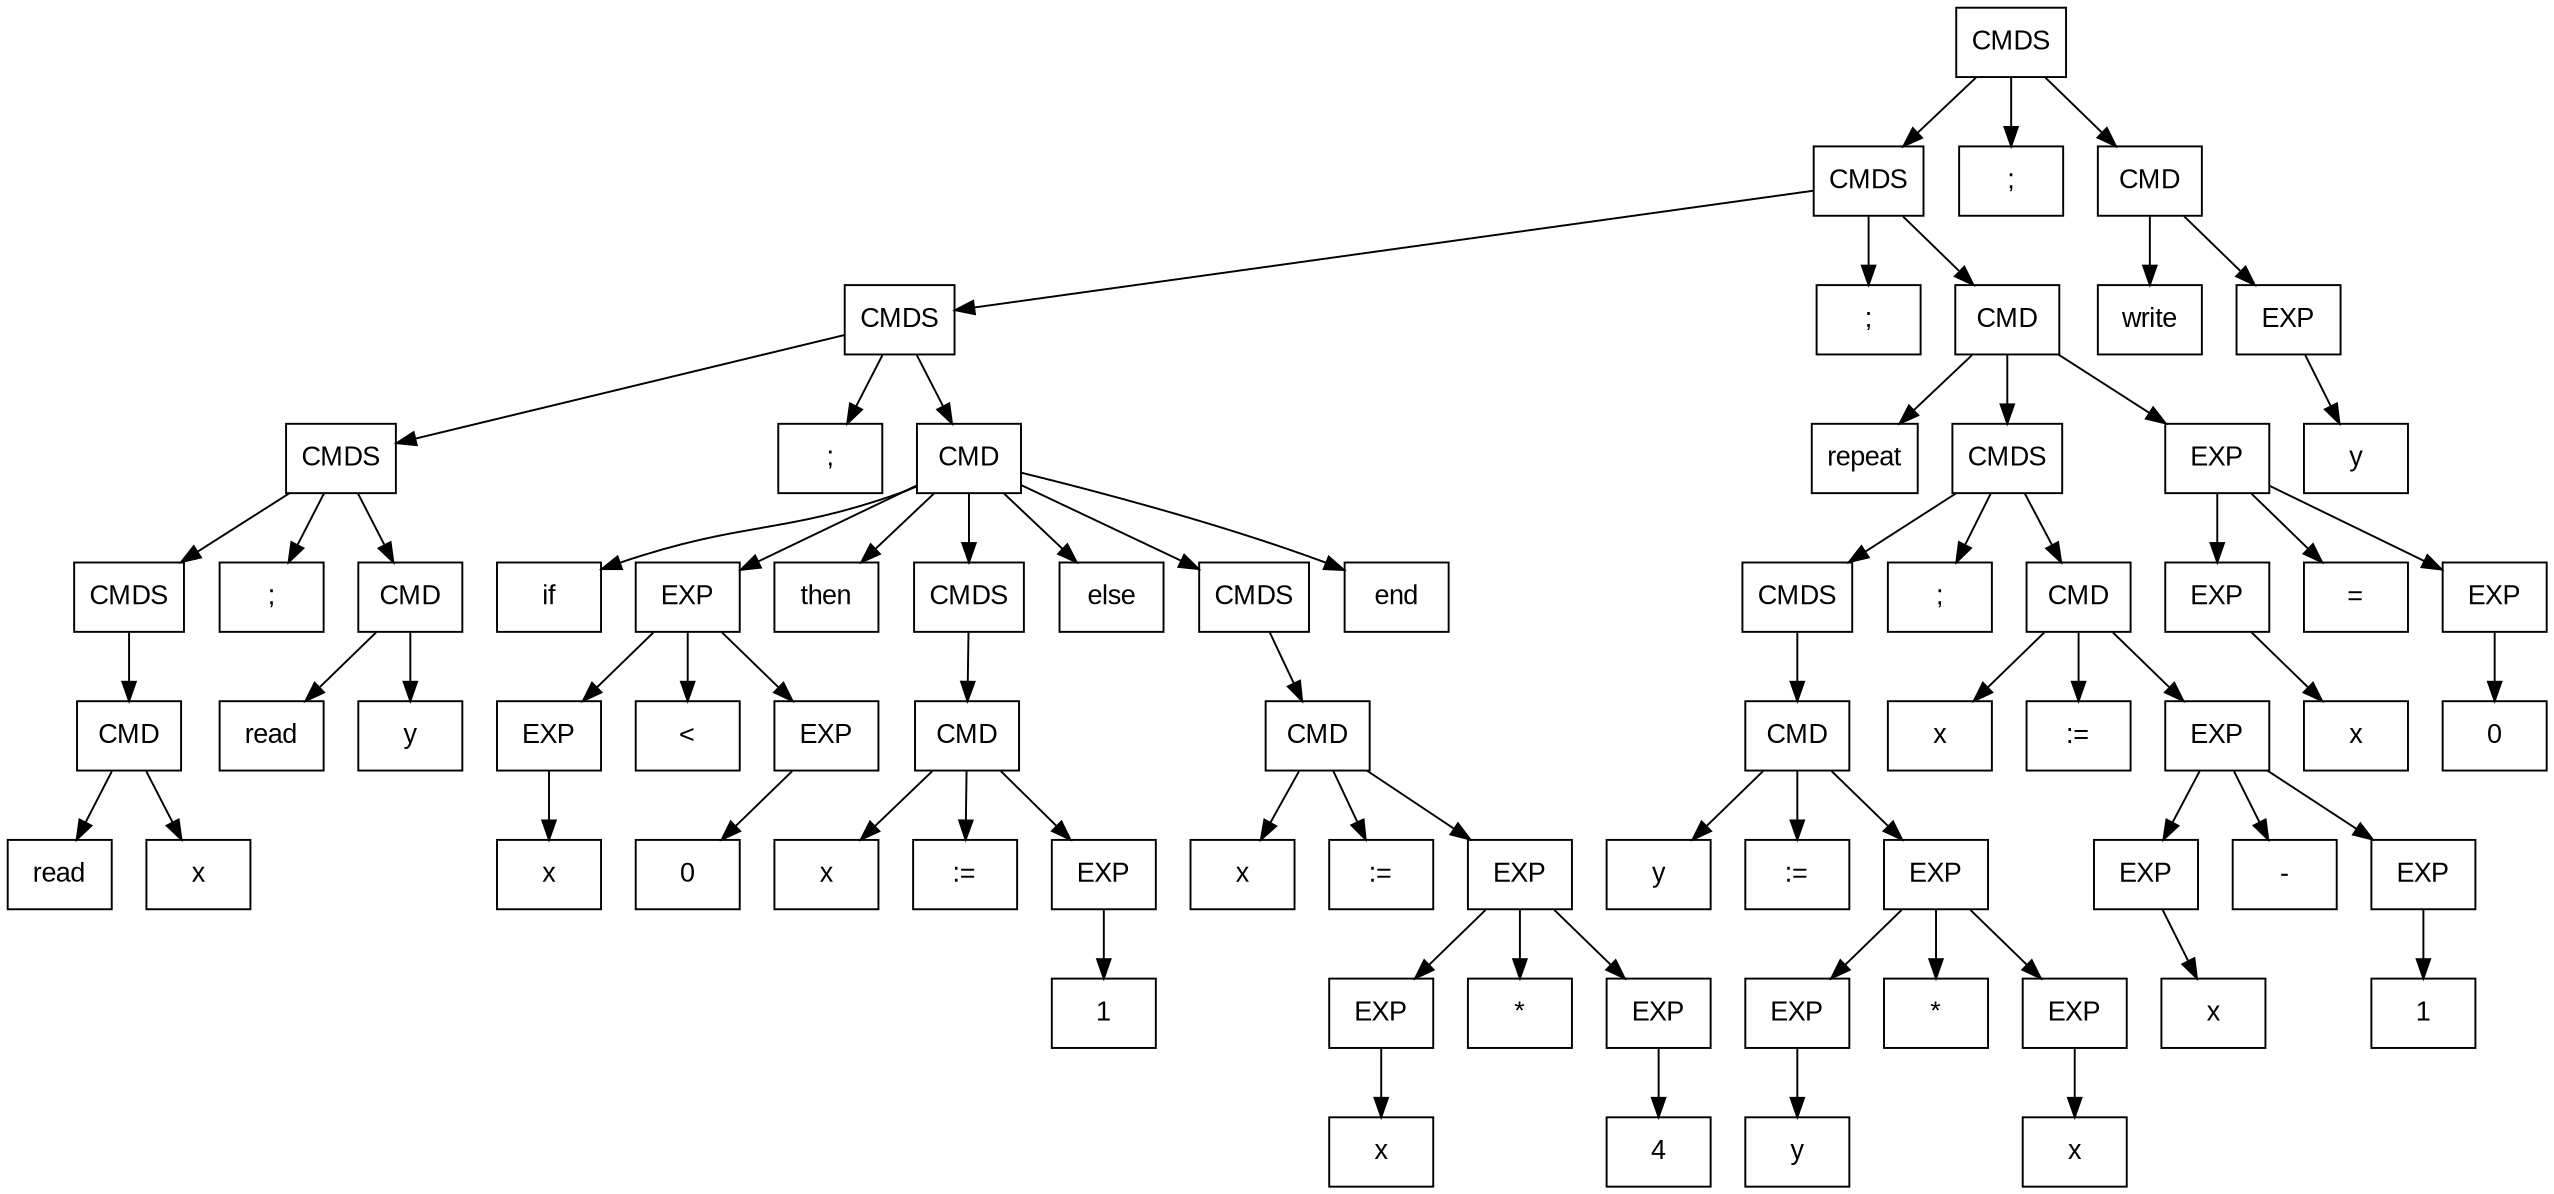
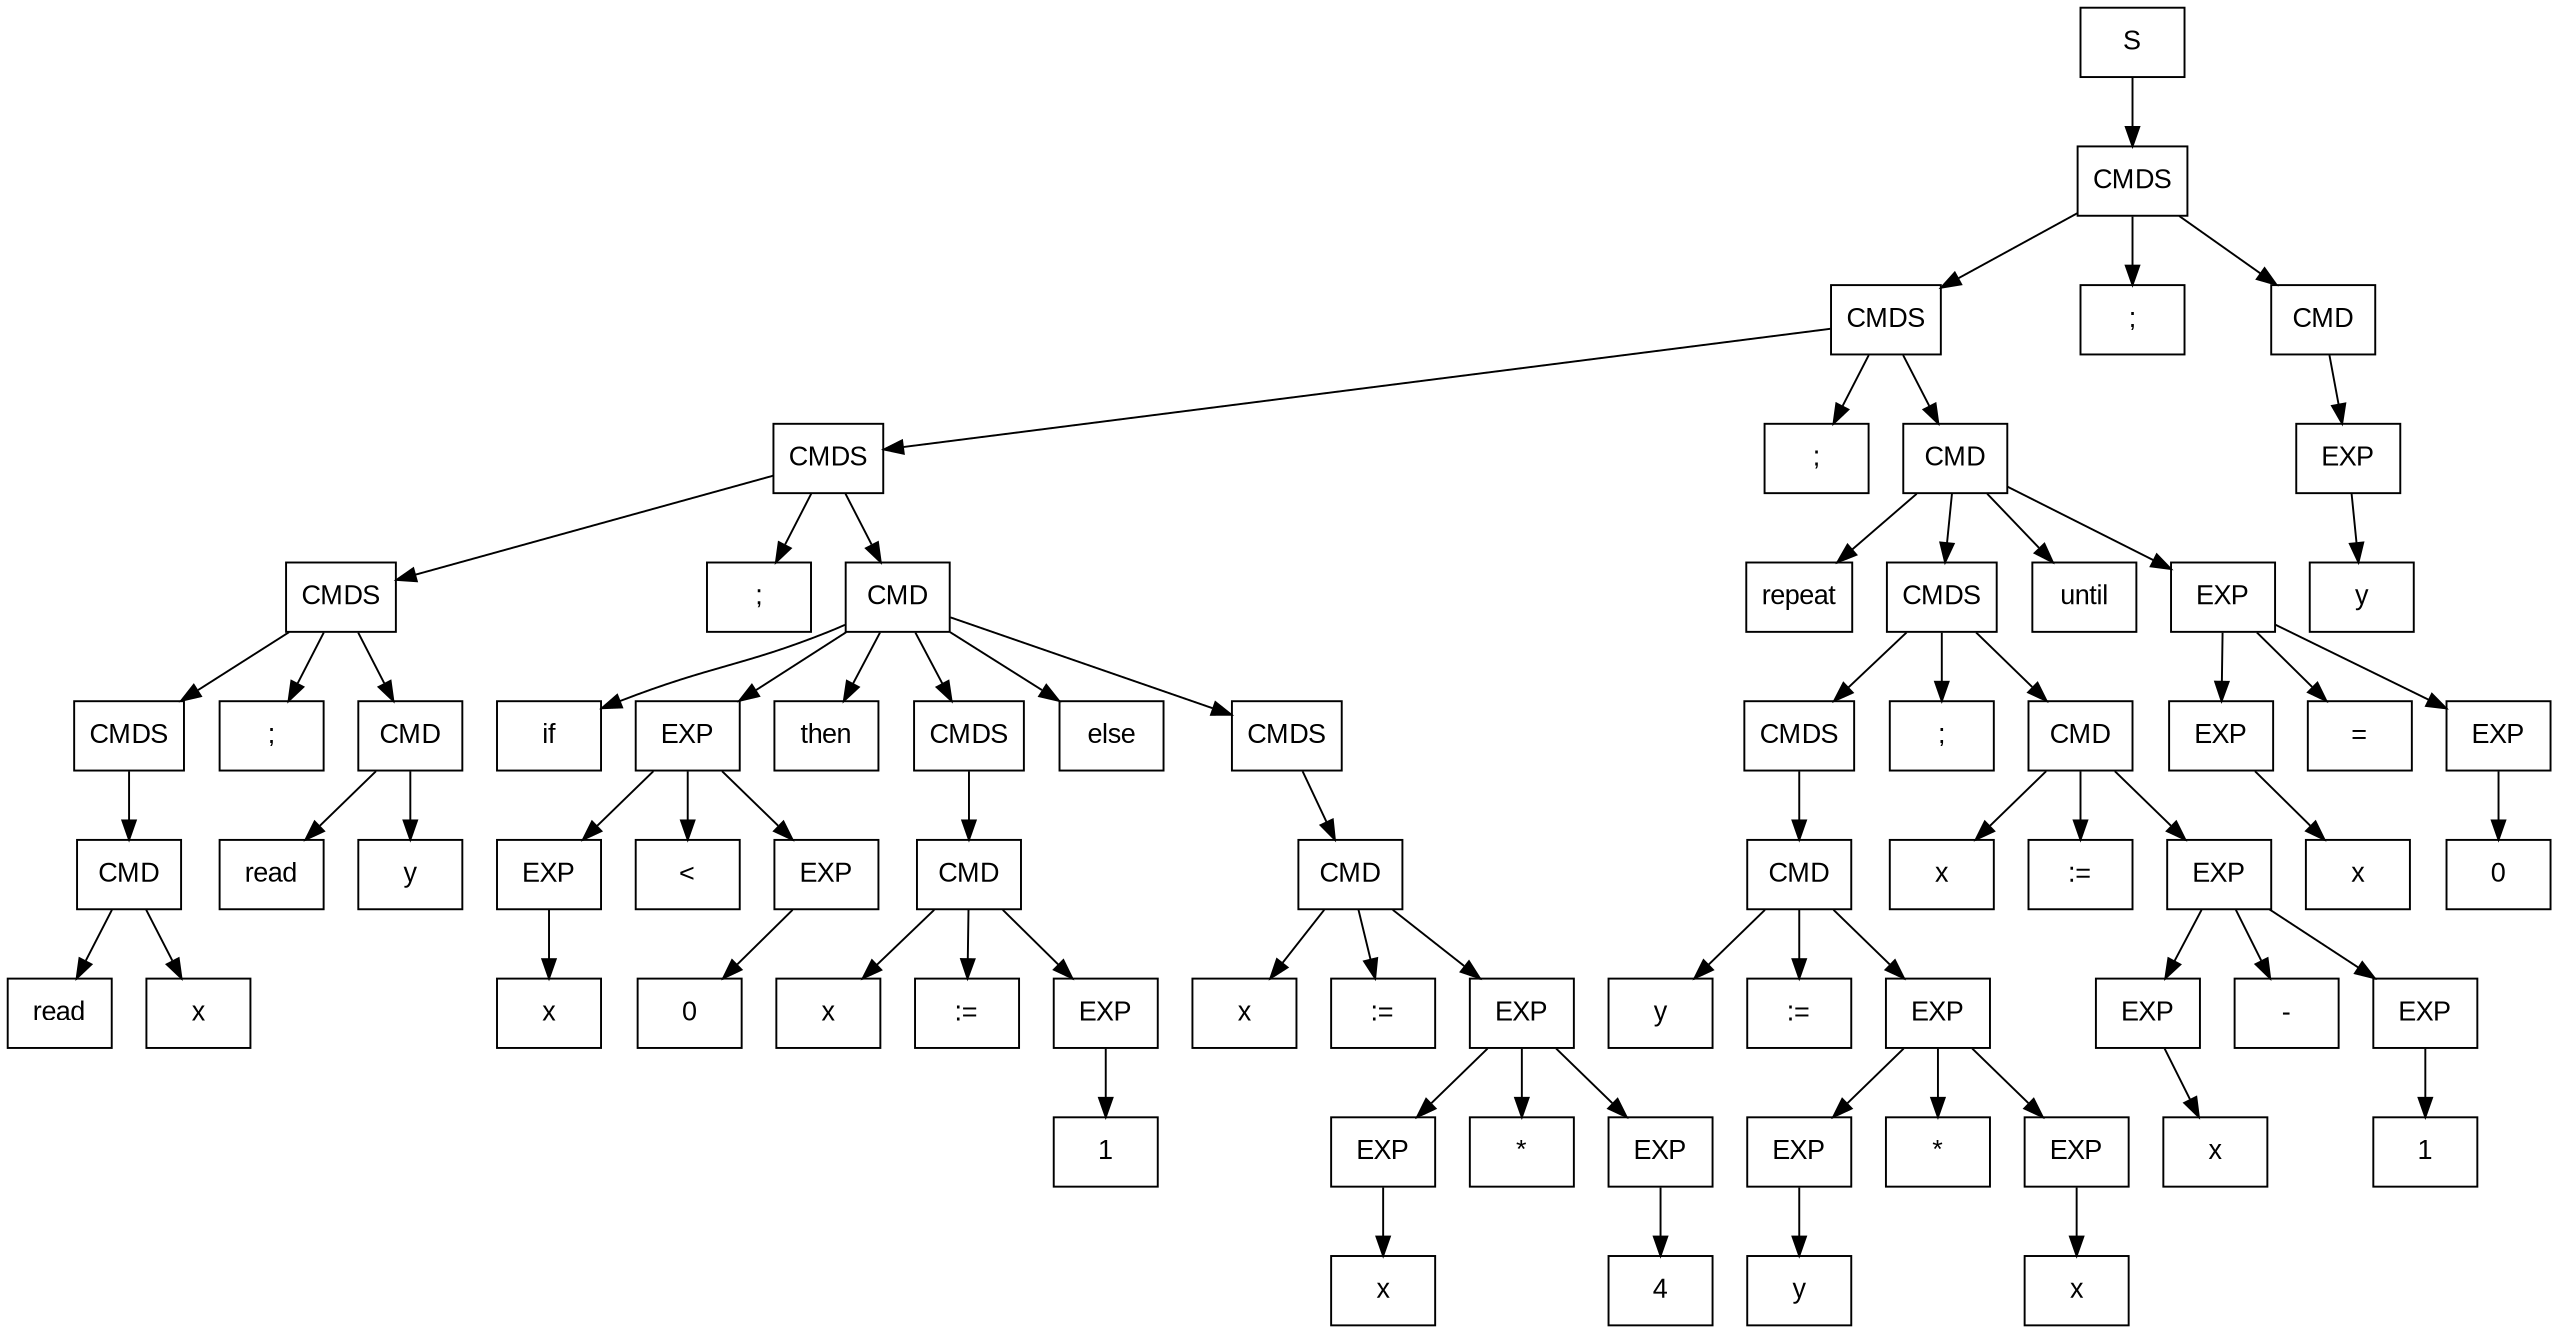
none -> (2133, 42)
(2150, 320) -> none
(1397, 597) -> none
none -> (2084, 597)
